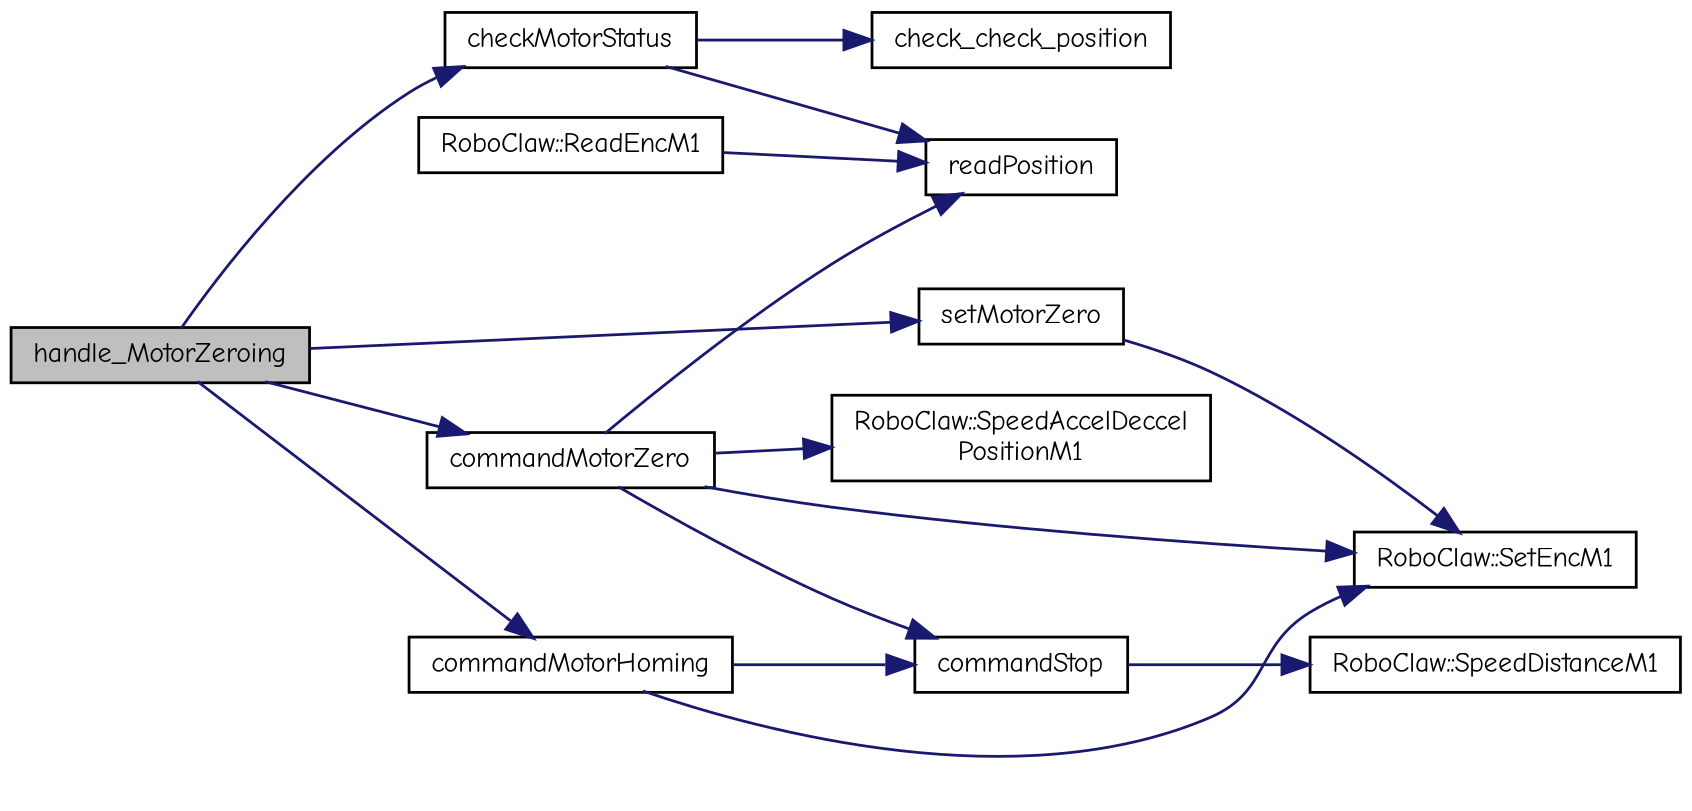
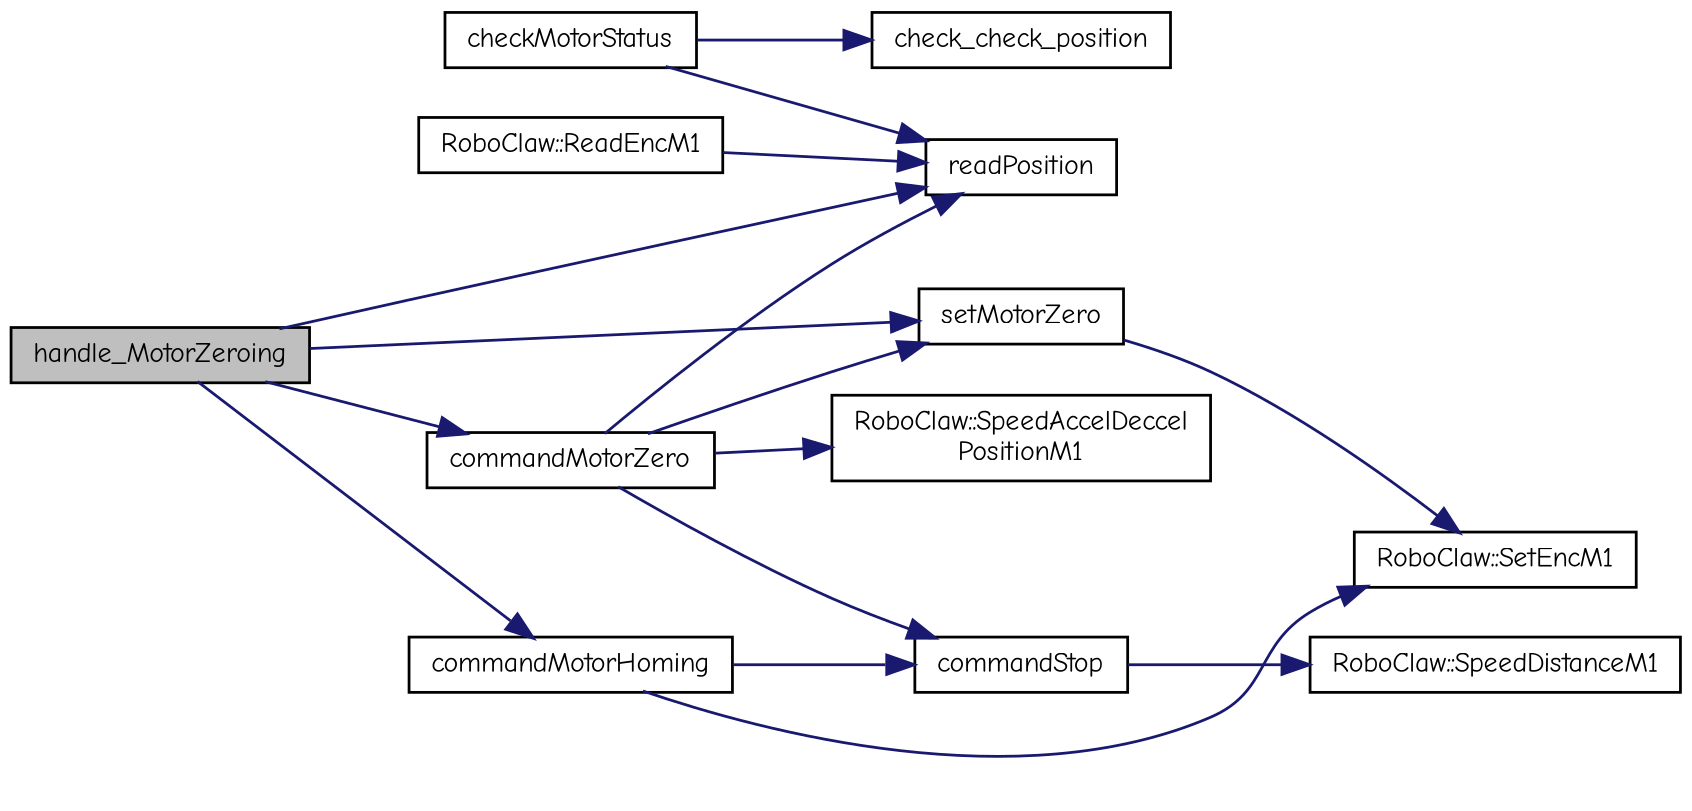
(295, 189) -> (589, 260)
(1015, 527) -> (773, 391)
